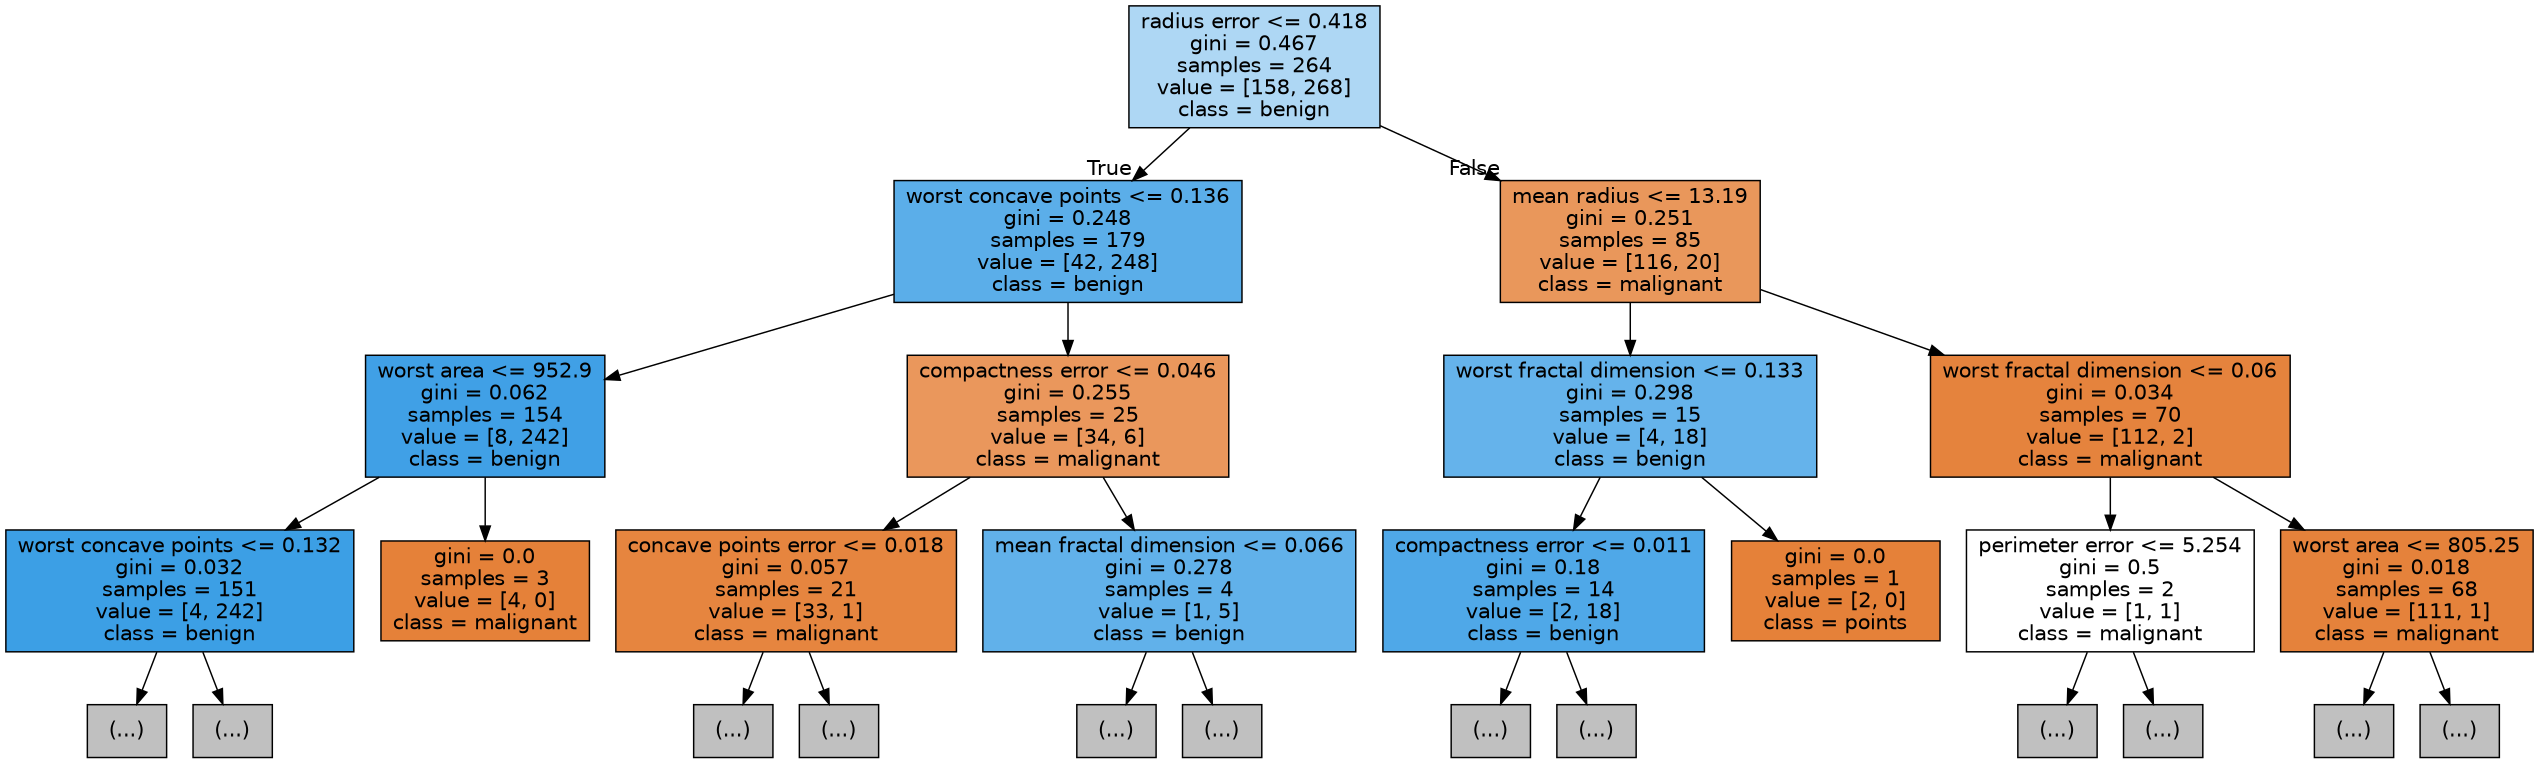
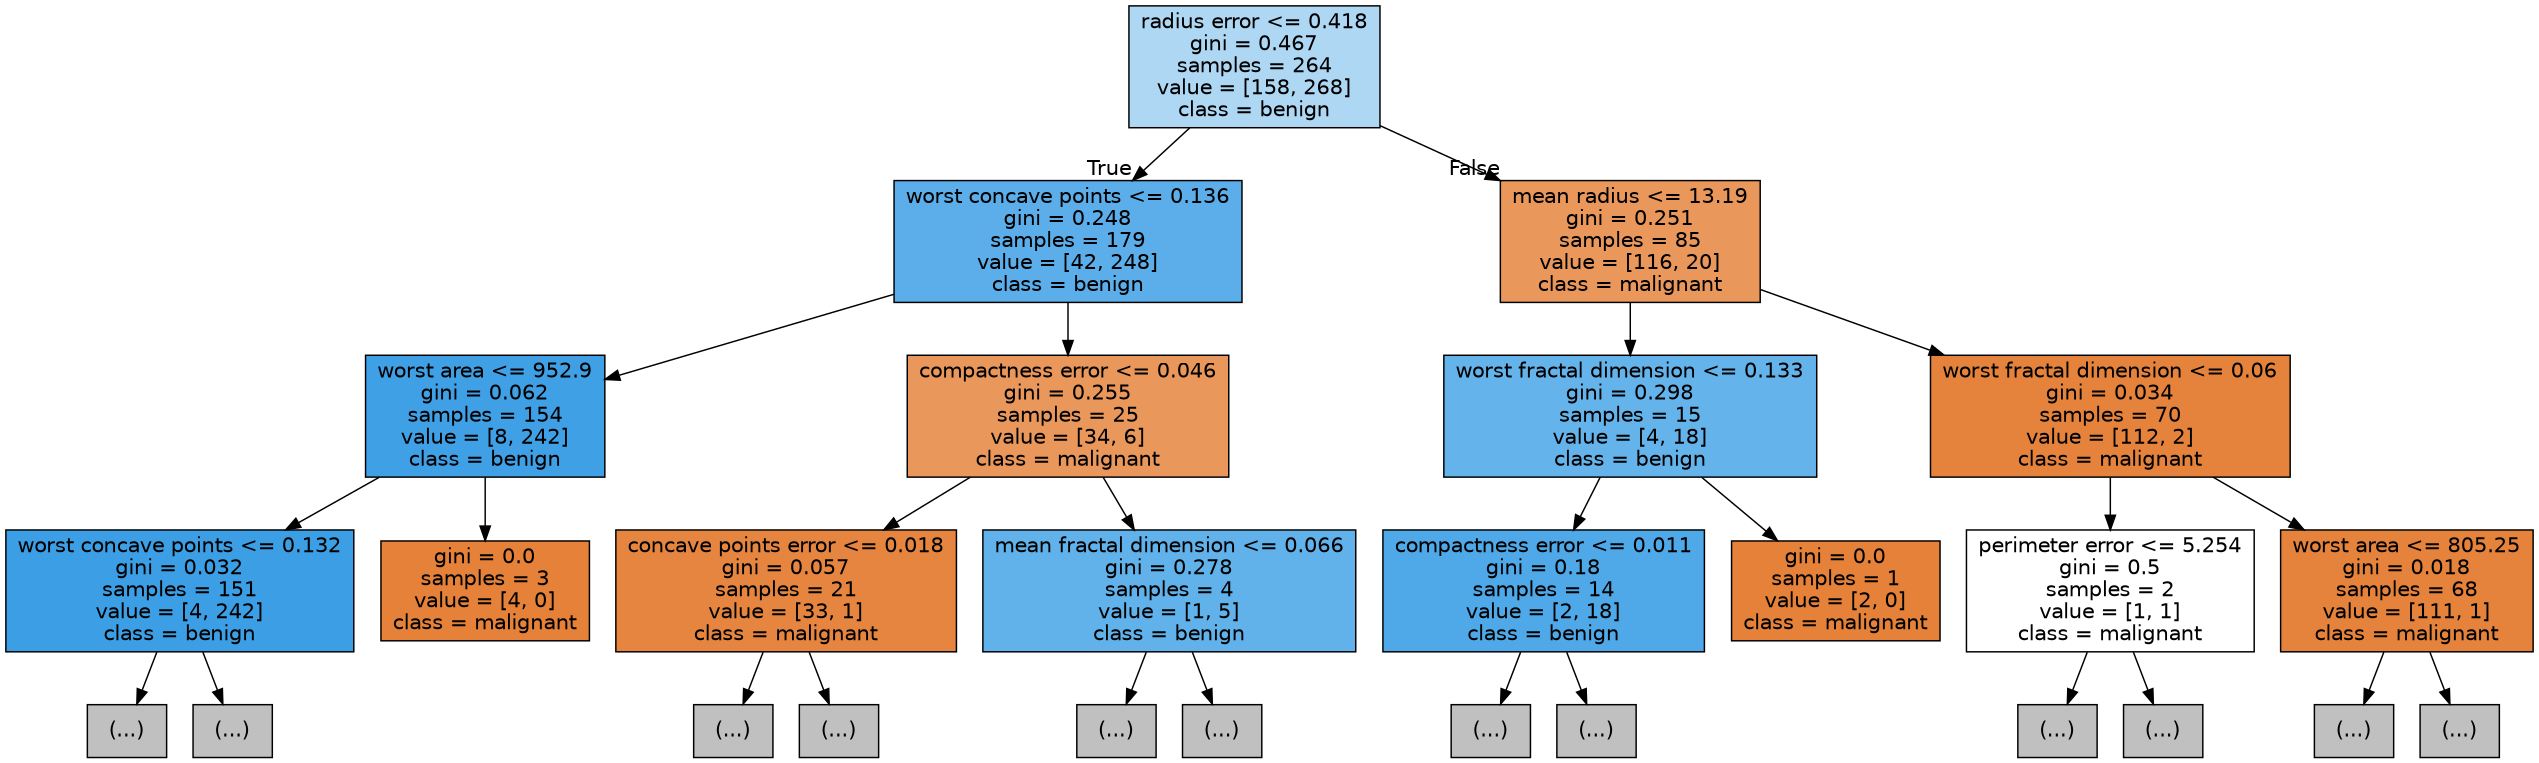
(1836, 591) -> (1836, 591)
